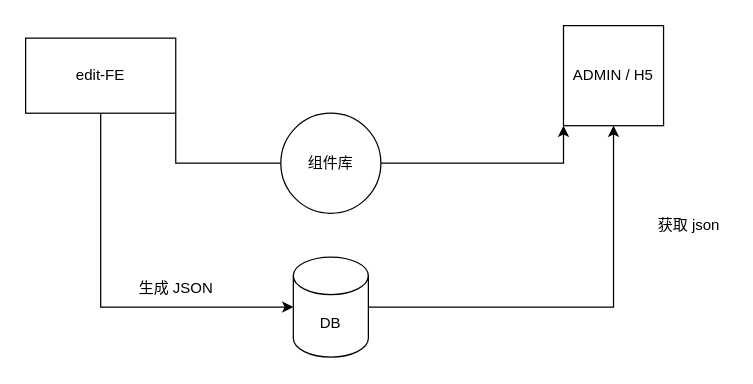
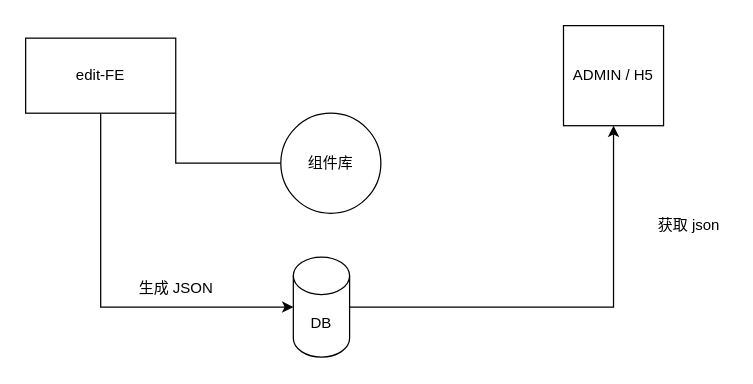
(486, 163) -> none
(331, 307) -> (321, 307)
